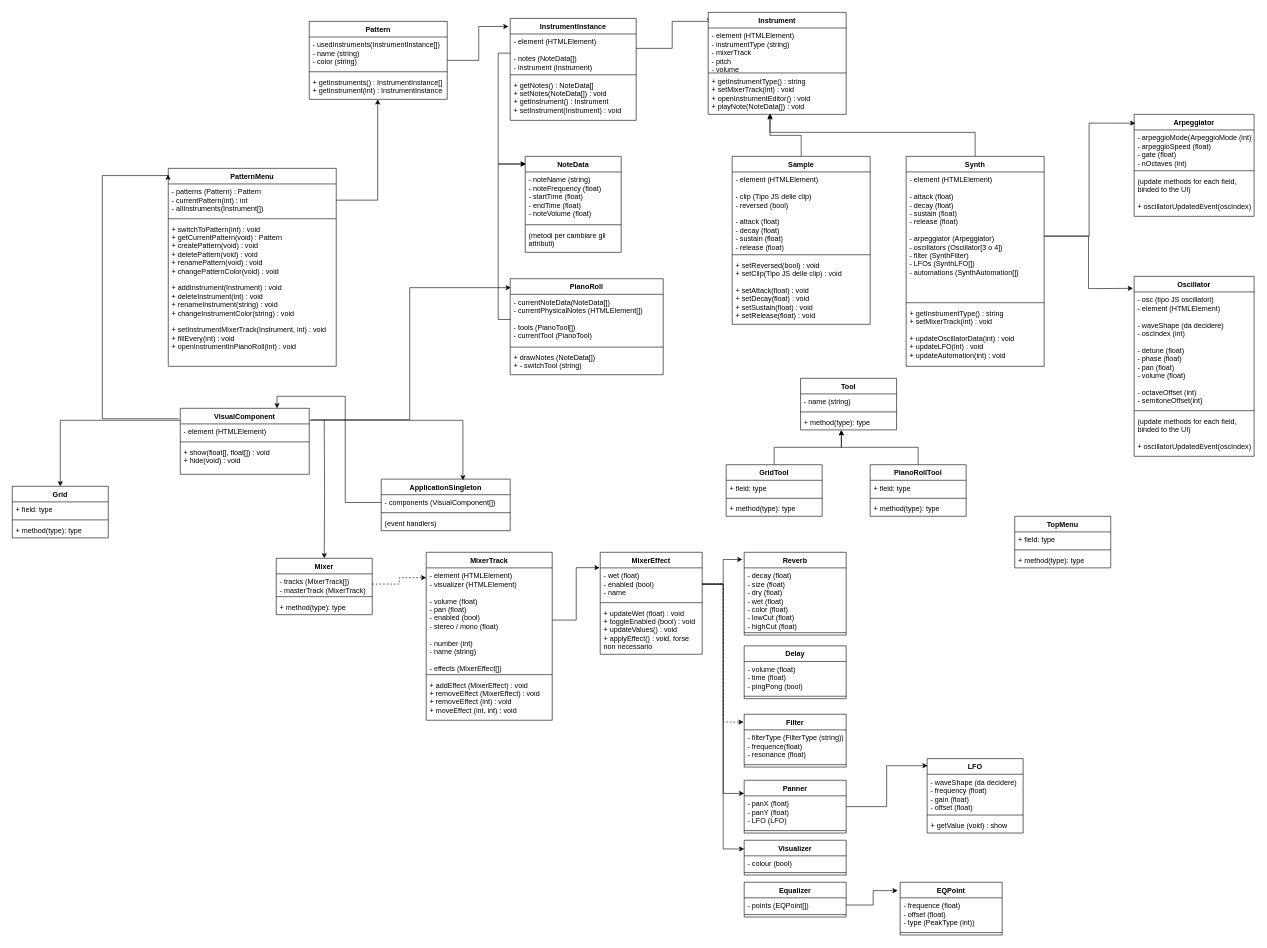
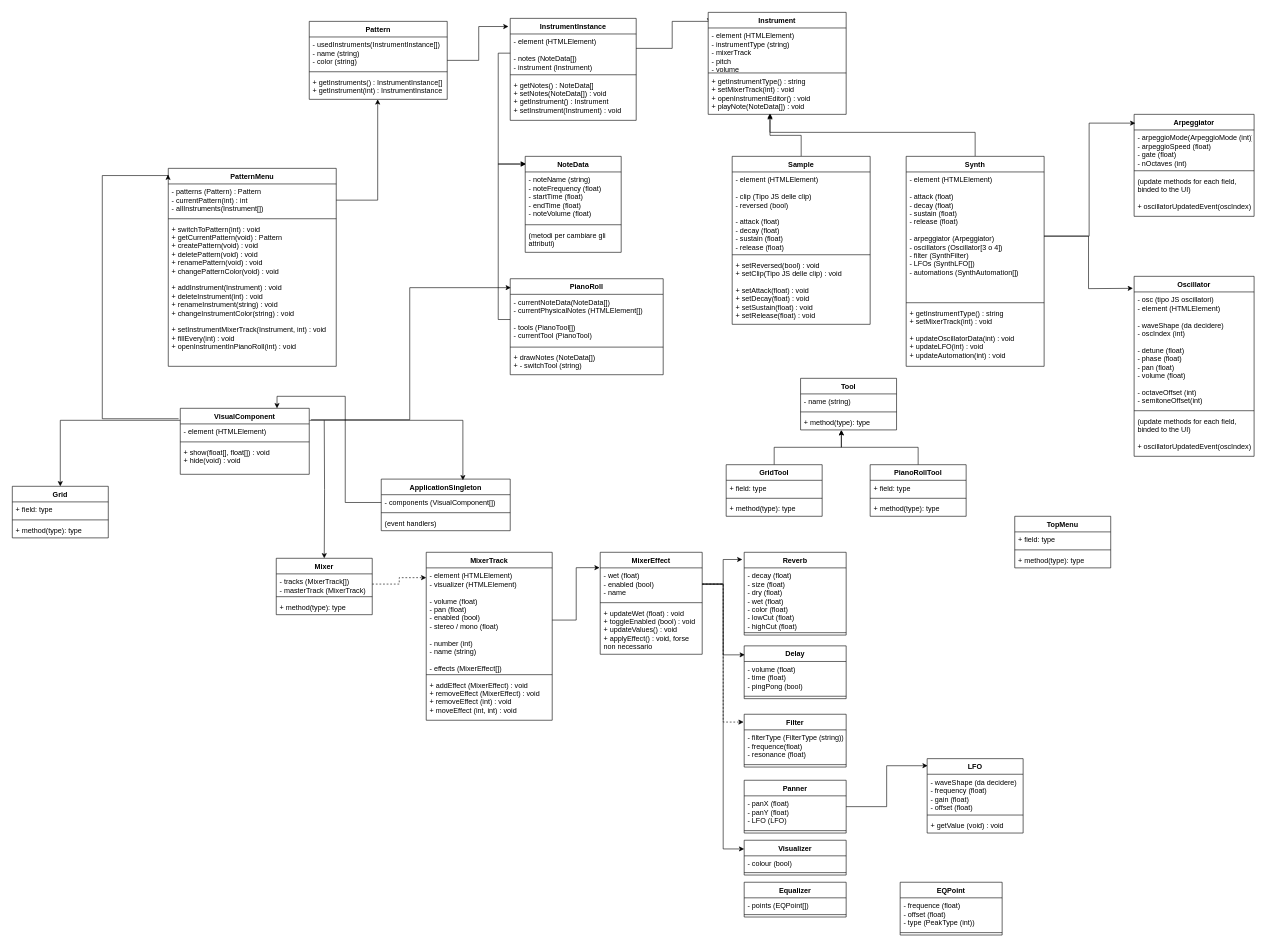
none -> (739, 655)
(732, 794) -> none
(972, 826) -> (971, 826)
(883, 891) -> none
